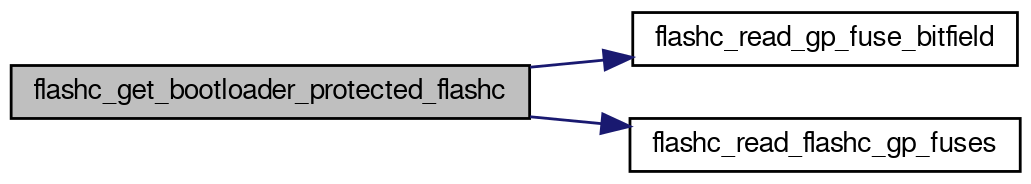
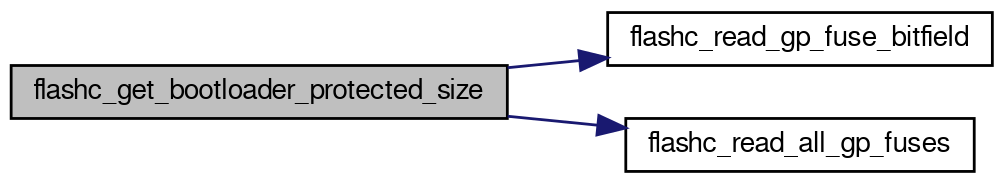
(270, 92) -> (259, 92)
(825, 145) -> (800, 145)
